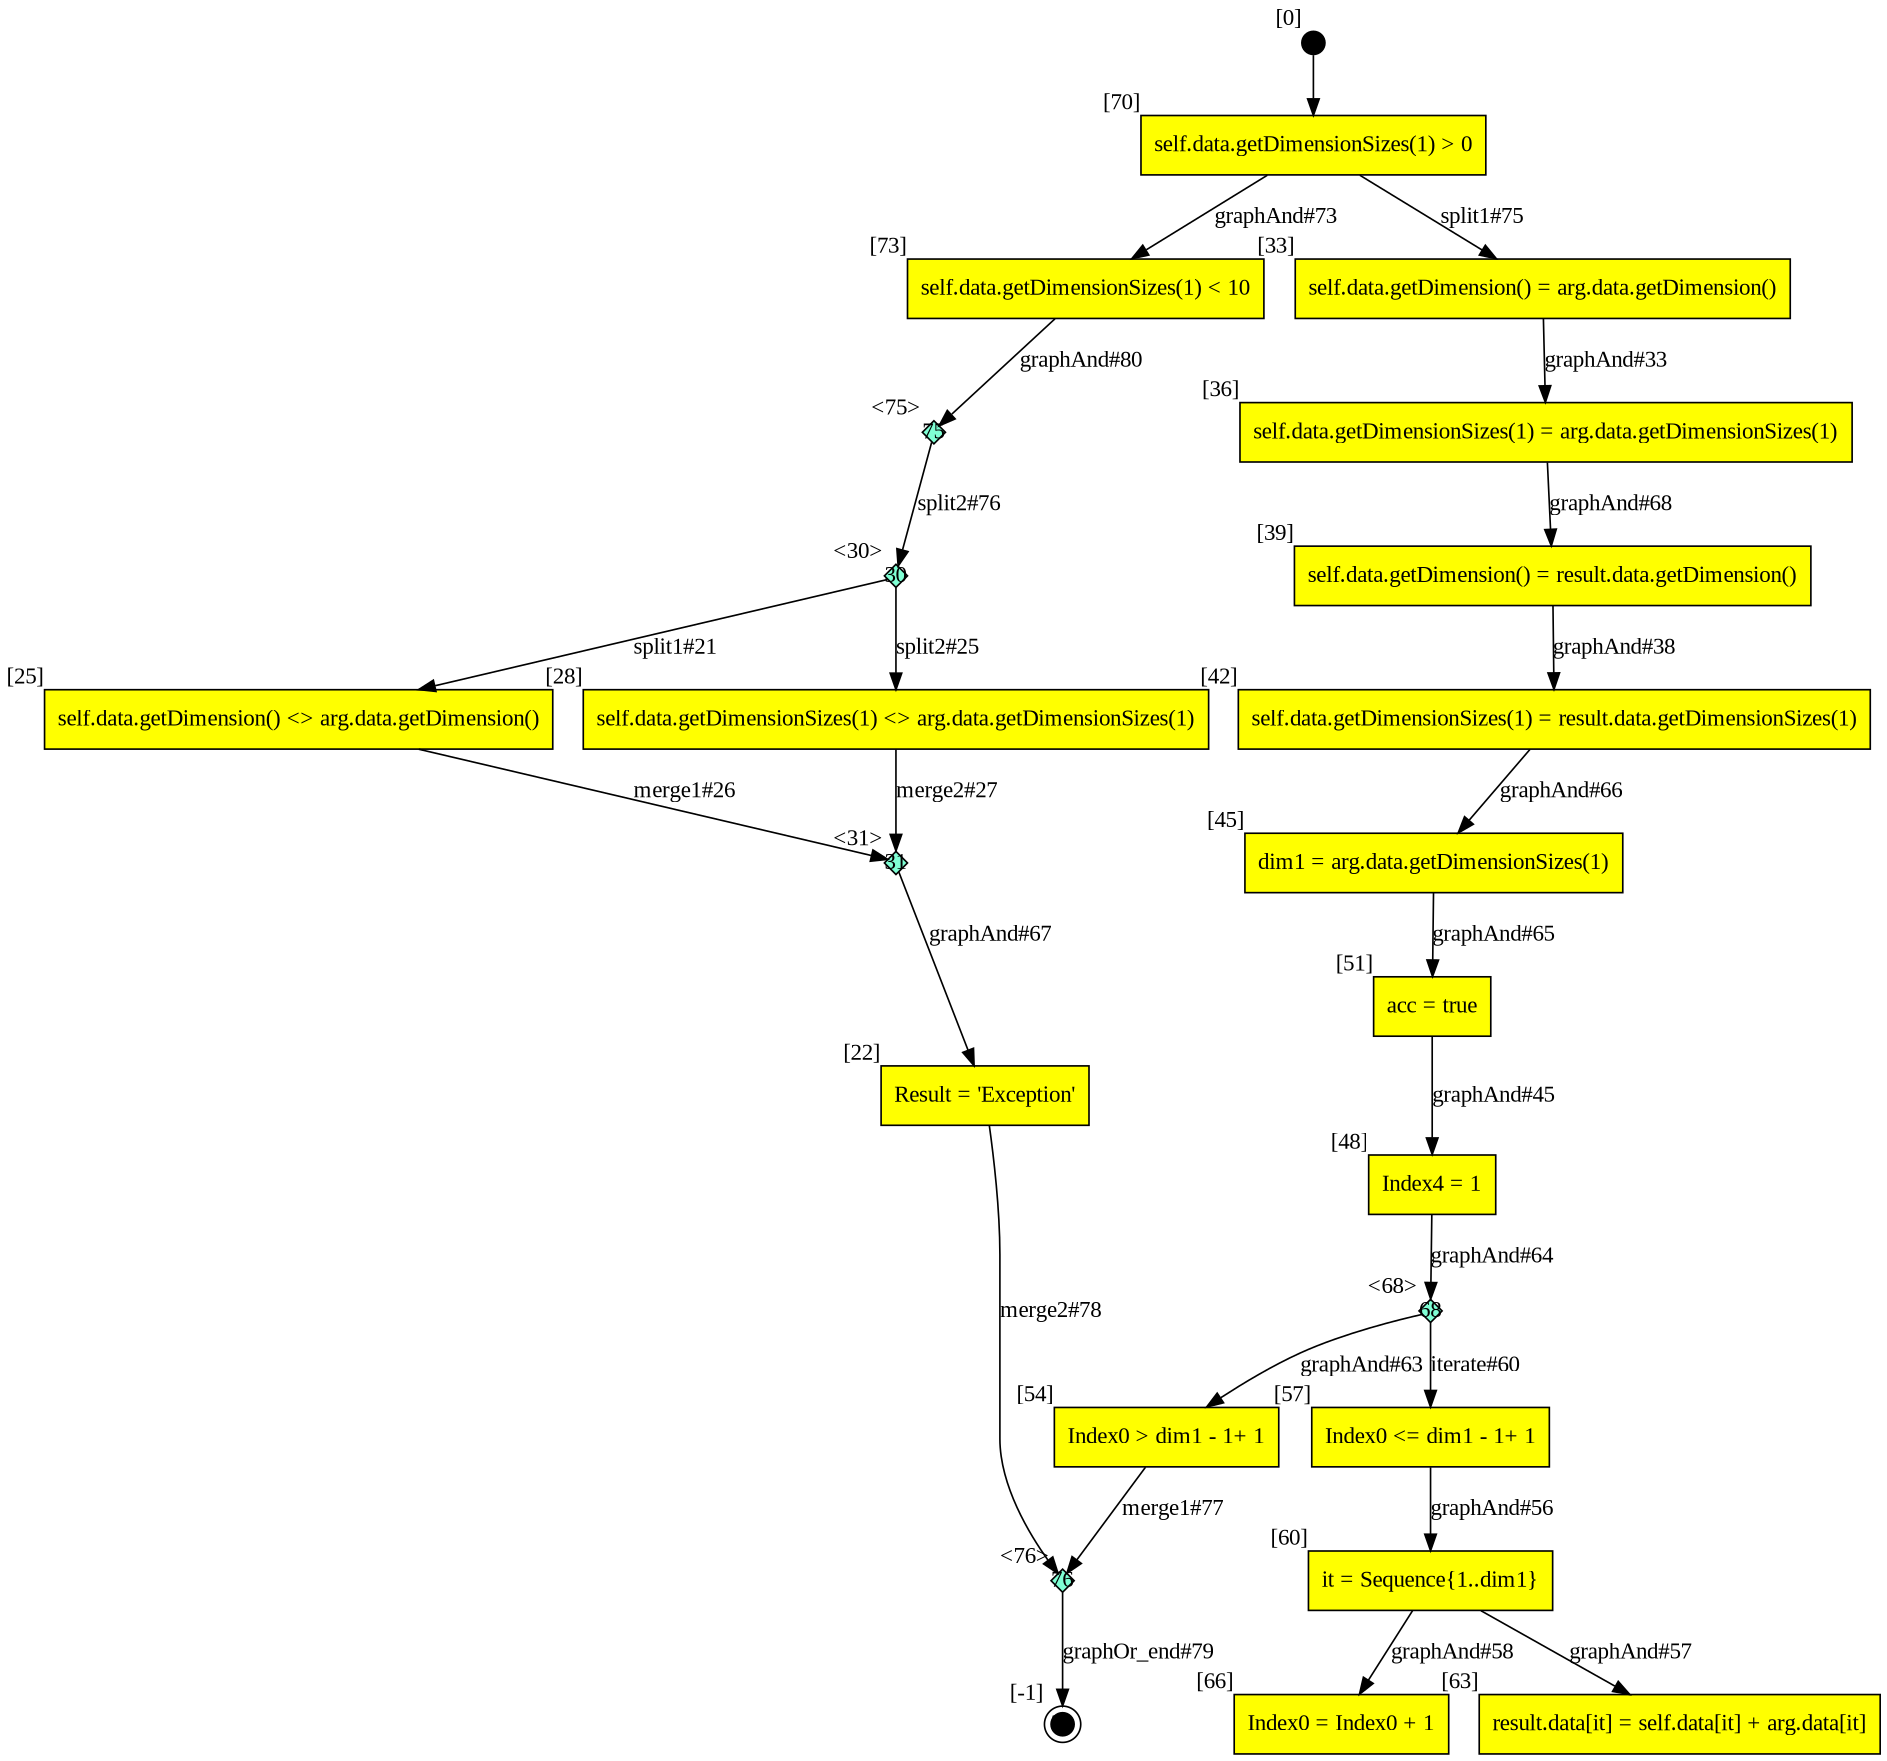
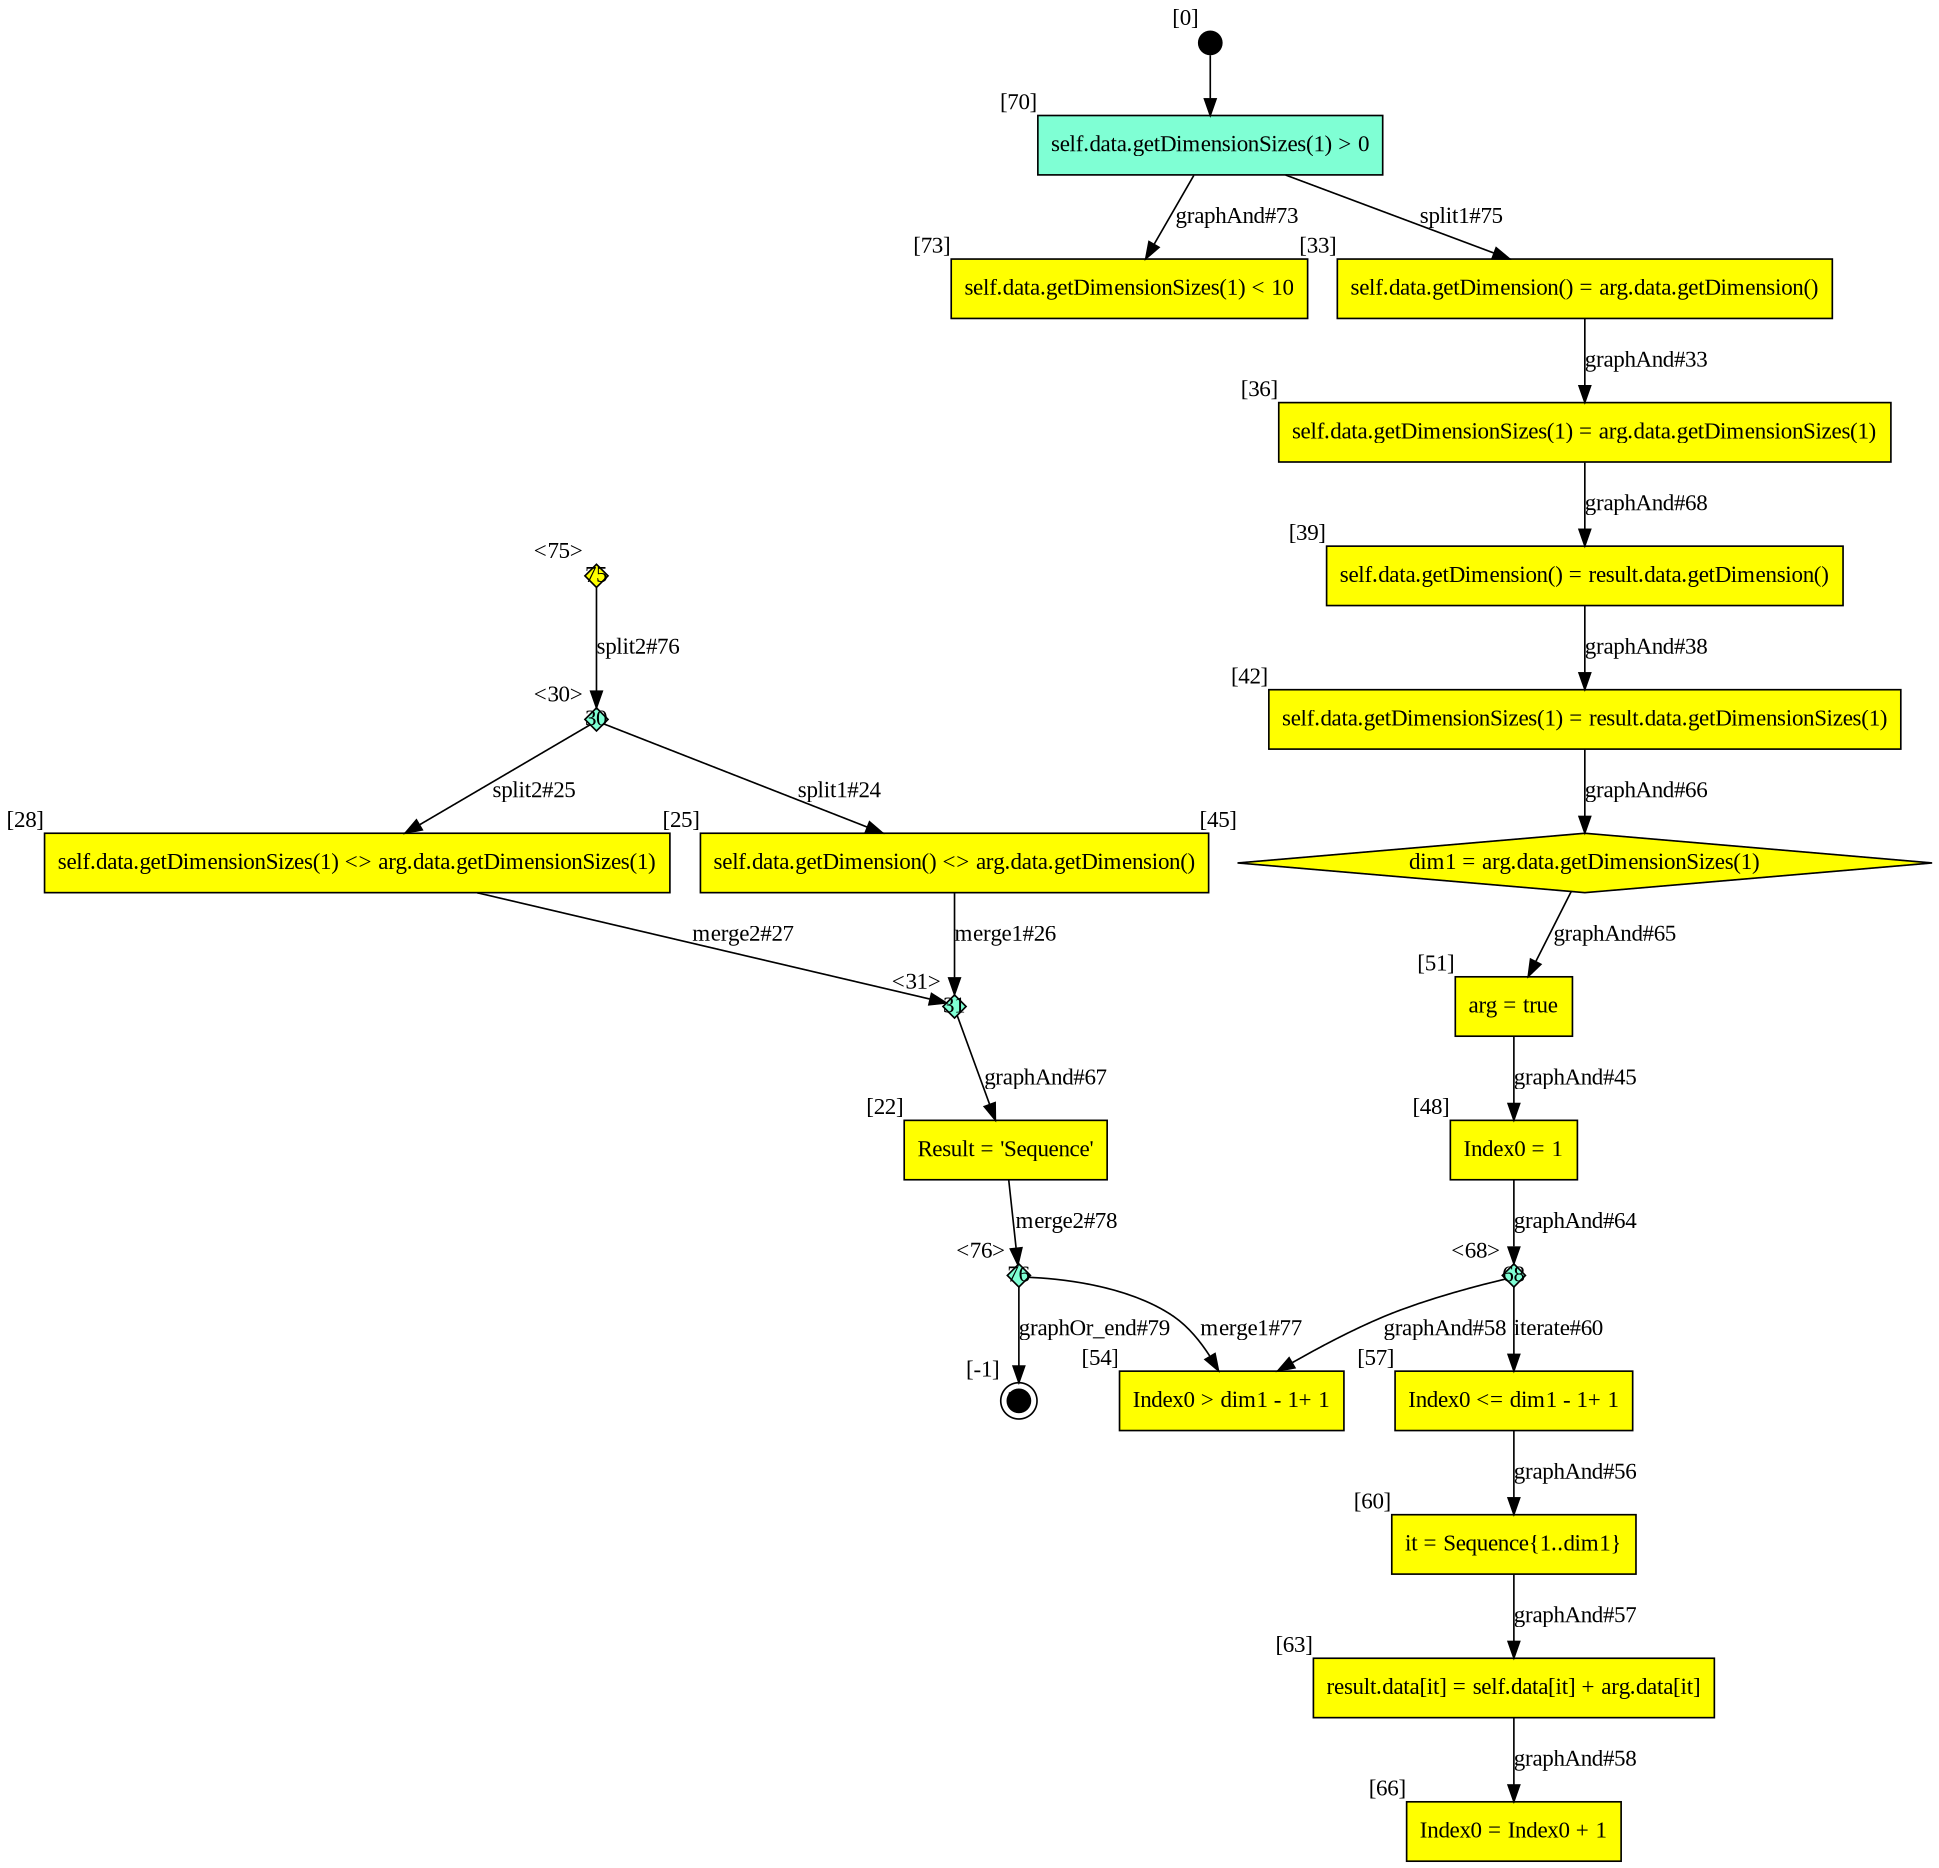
(1313, 145) -> (1210, 145)
(1003, 366) -> none
(934, 432) -> (596, 576)
(676, 648) -> (840, 791)
(1434, 863) -> (1585, 863)
(1432, 1006) -> (1514, 1006)
(985, 1096) -> (1006, 1150)
(1432, 1185) -> (1514, 1150)
(1362, 1365) -> (1445, 1329)
(1111, 1513) -> (1130, 1295)
(1390, 1645) -> (1514, 1751)
